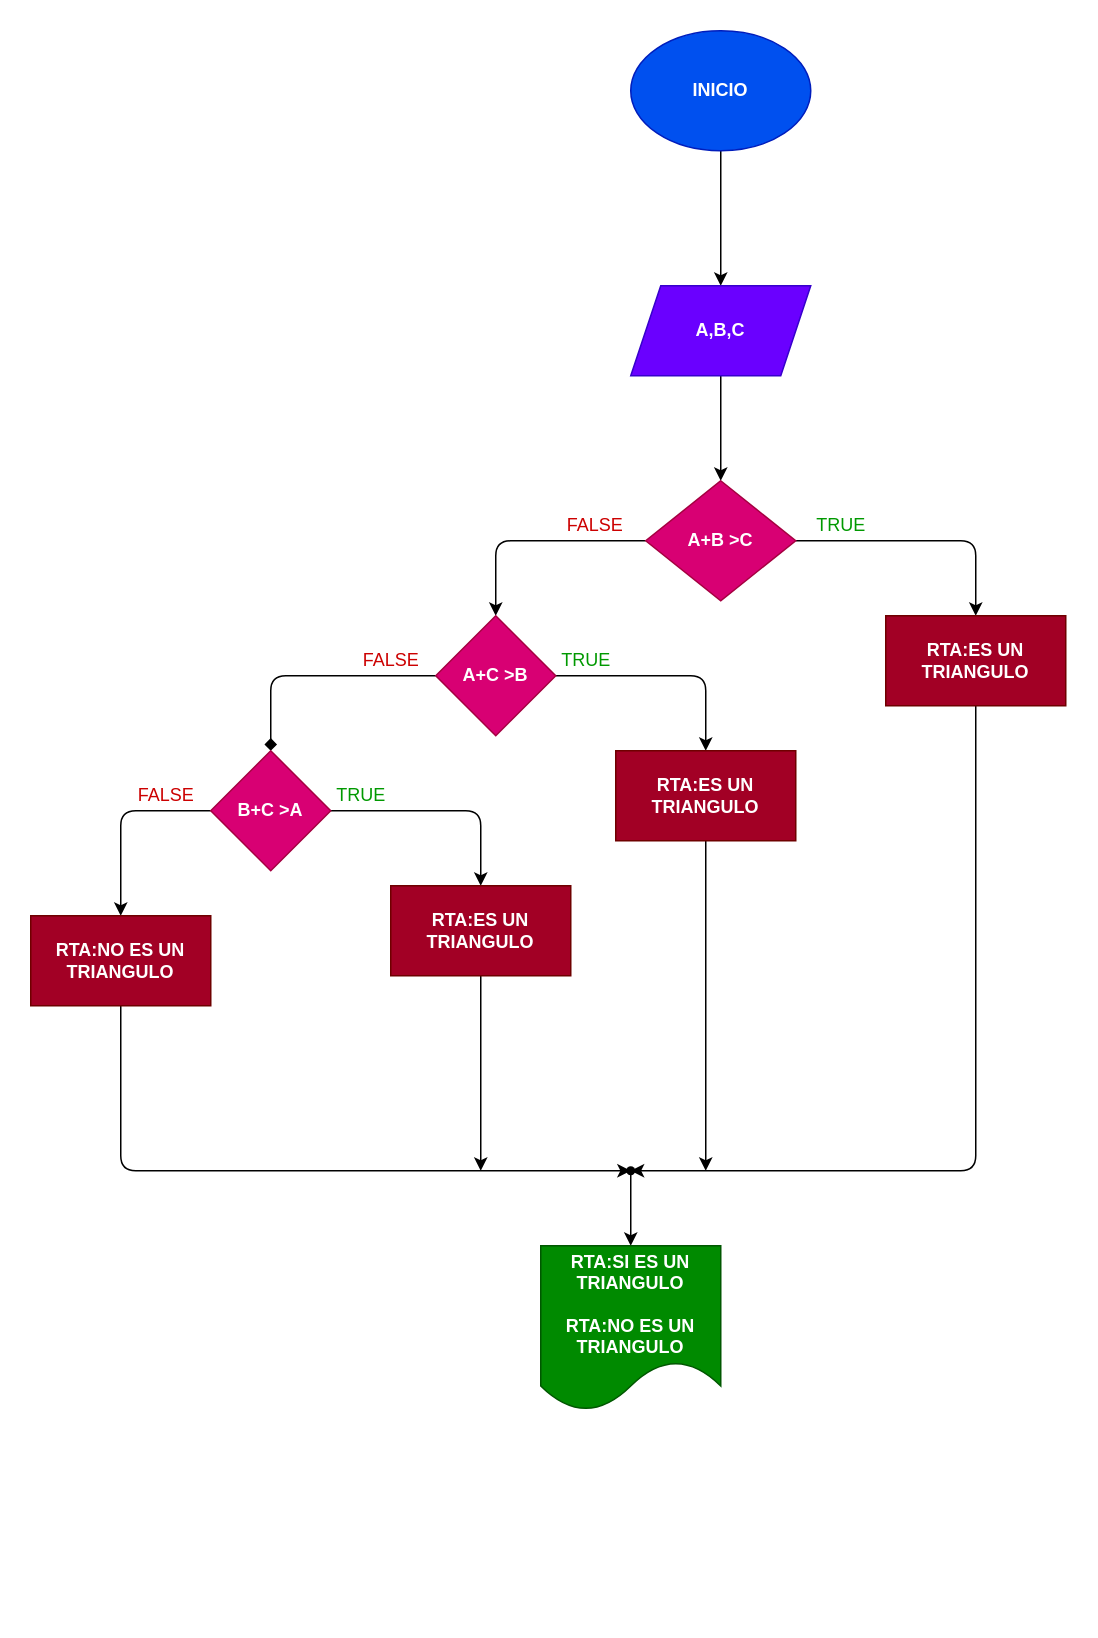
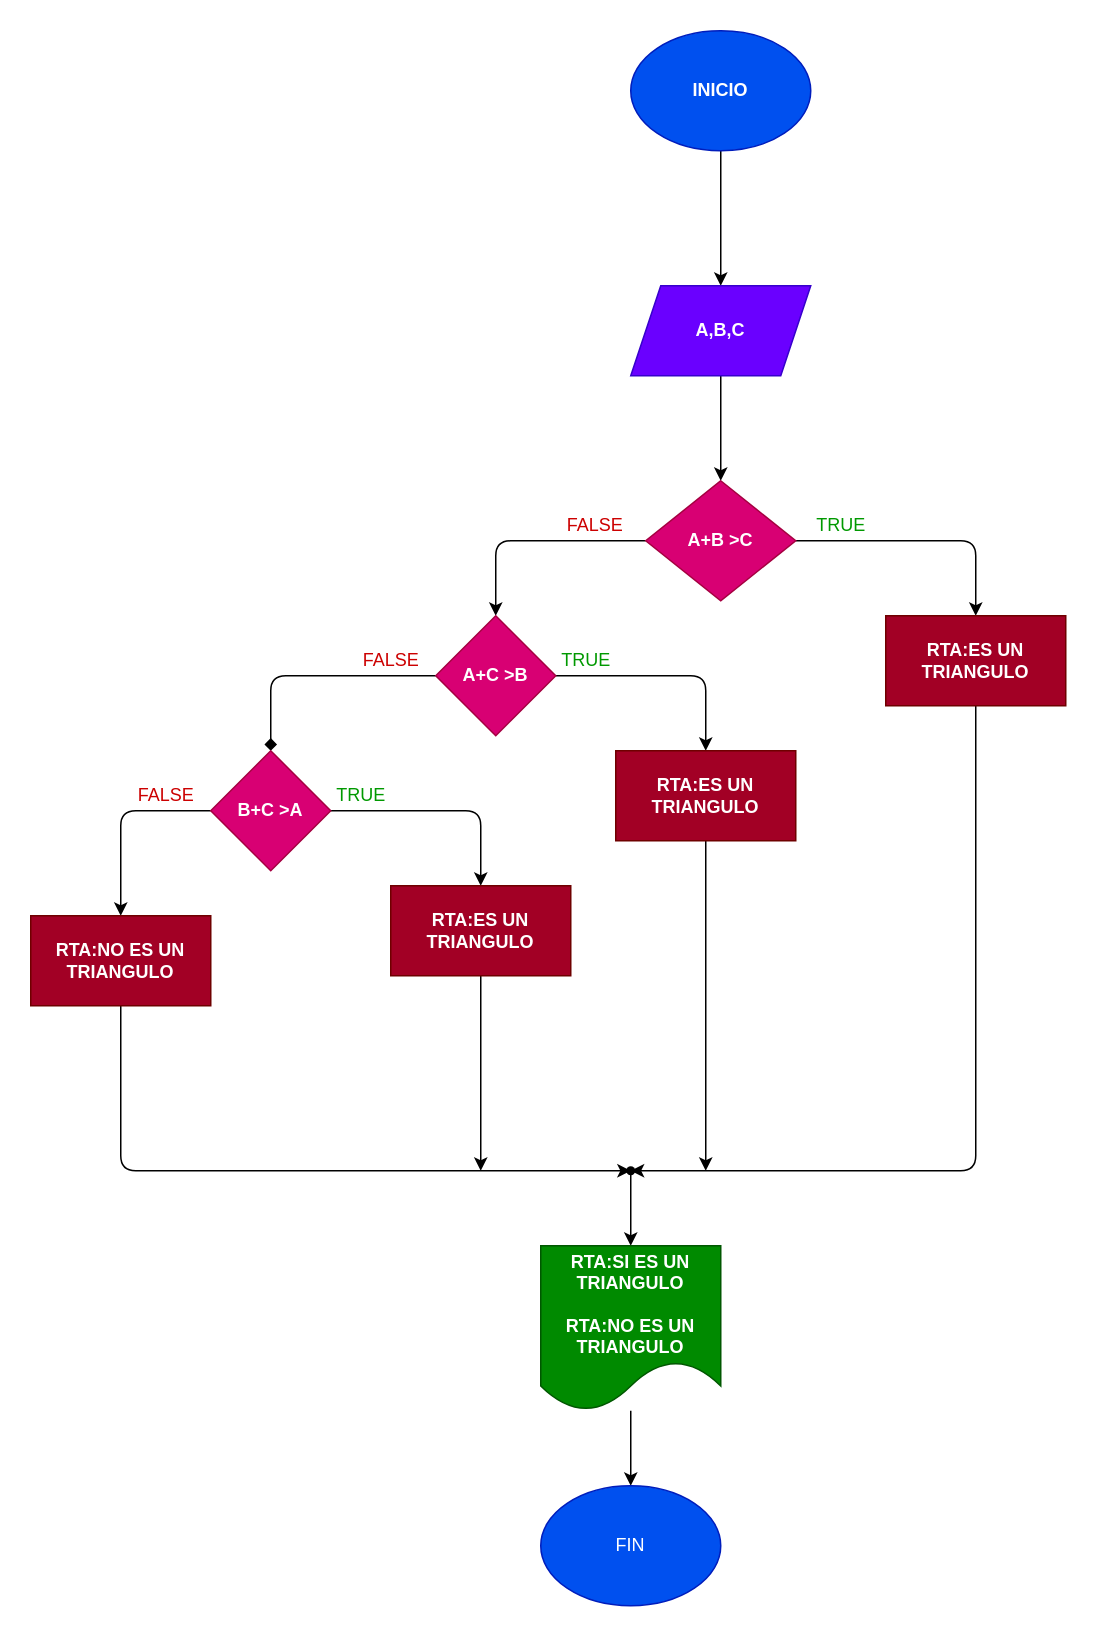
none -> (631, 1443)
none -> (631, 1546)
